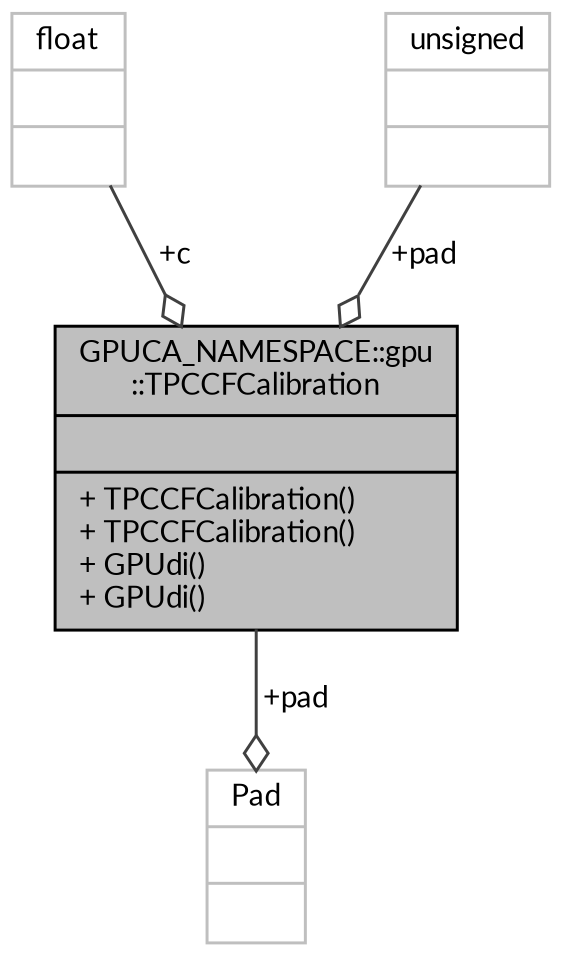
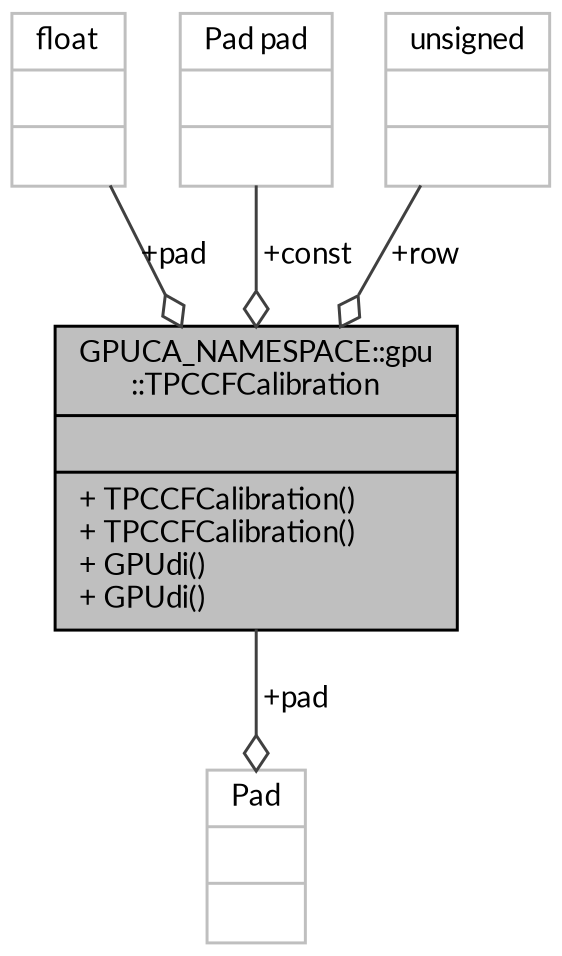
none -> (256, 100)
(171, 256) -> (171, 256)
(422, 256) -> (422, 256)
